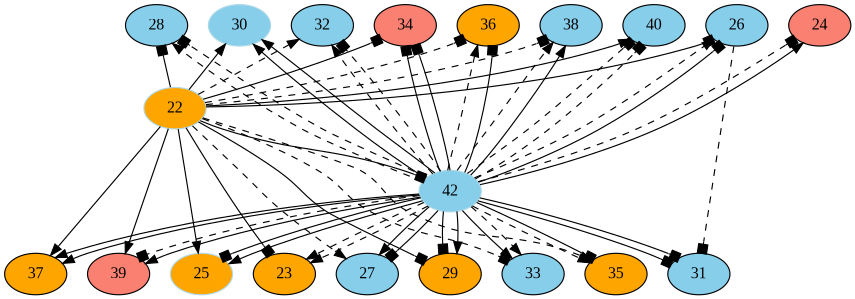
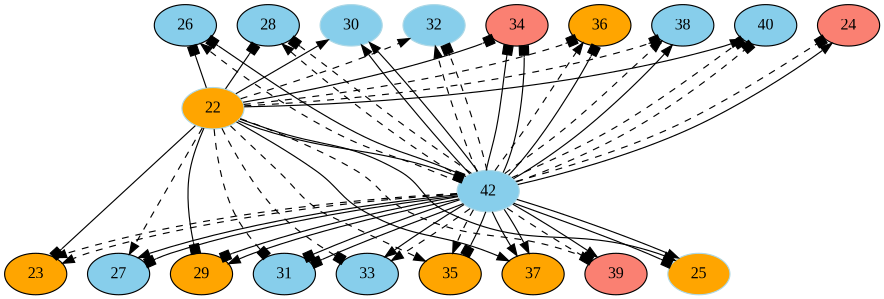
(322, 25) -> (434, 25)
(719, 144) -> (226, 193)
(149, 186) -> (380, 190)
